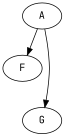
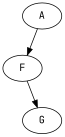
(49, 65) -> (31, 91)
